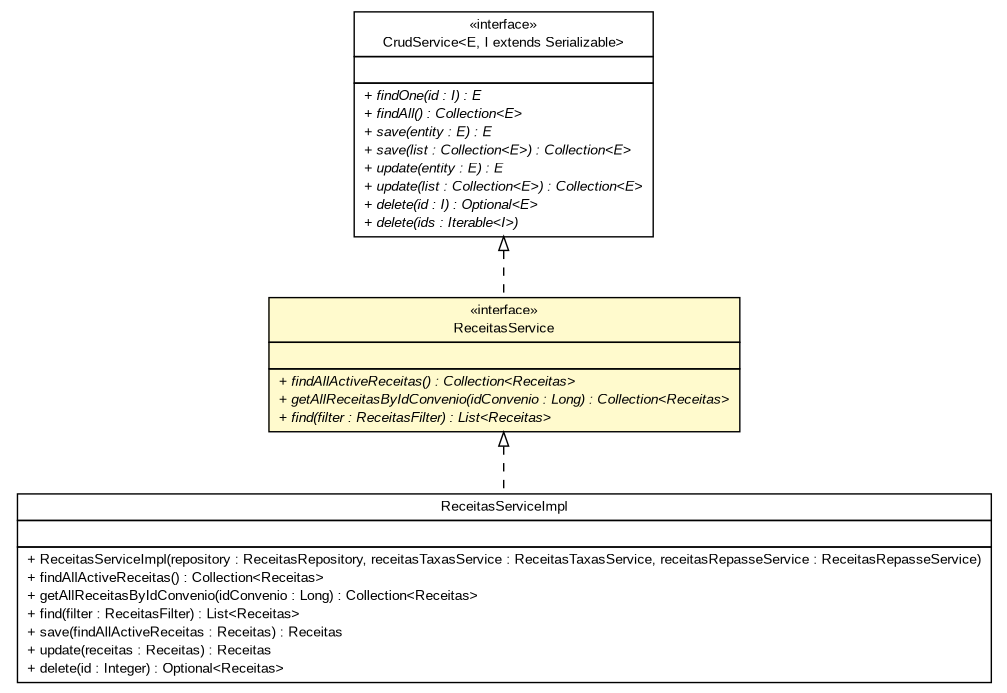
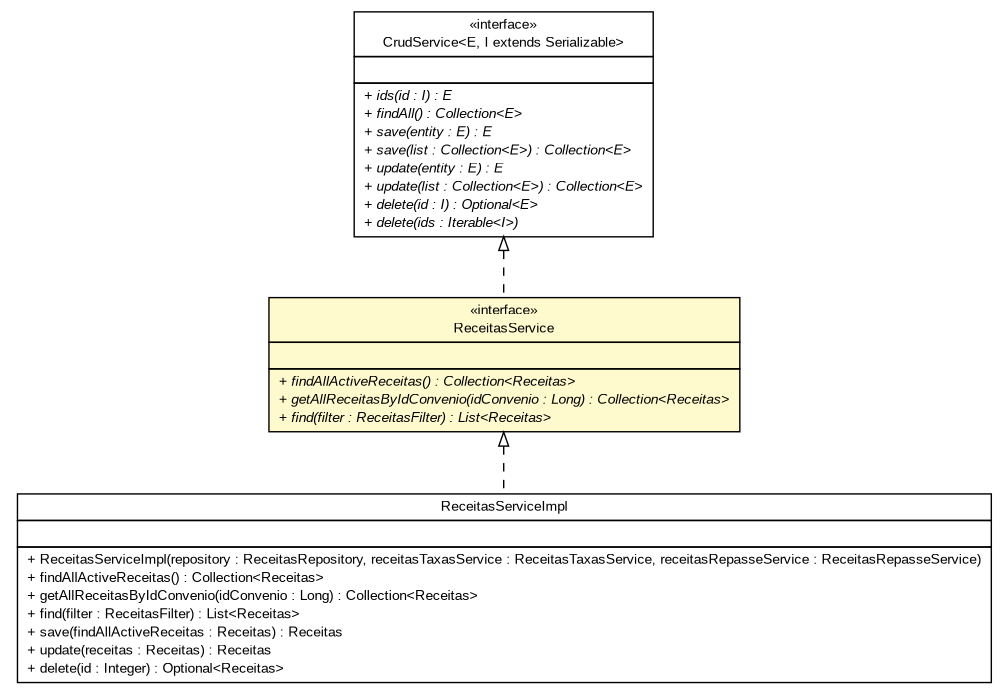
(423, 96) -> (409, 96)
